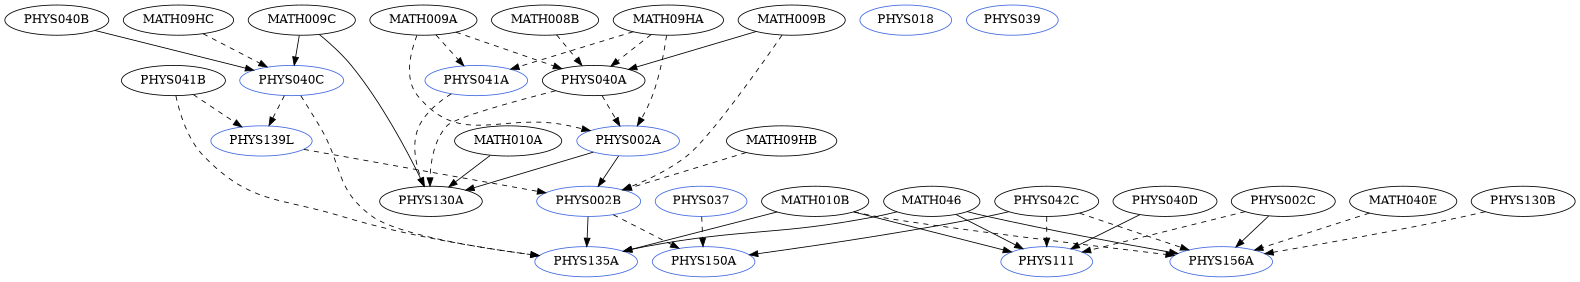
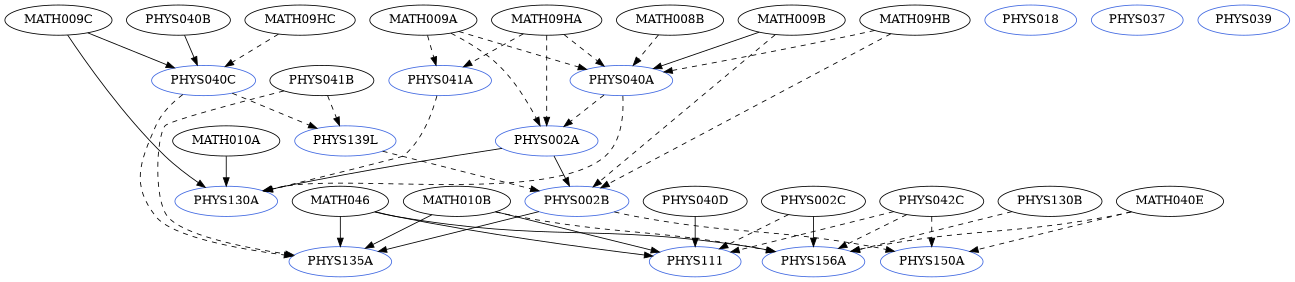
none -> (774, 51)
(594, 81) -> (621, 81)
(431, 201) -> (226, 201)
(702, 226) -> (1055, 231)
(884, 235) -> (932, 226)
